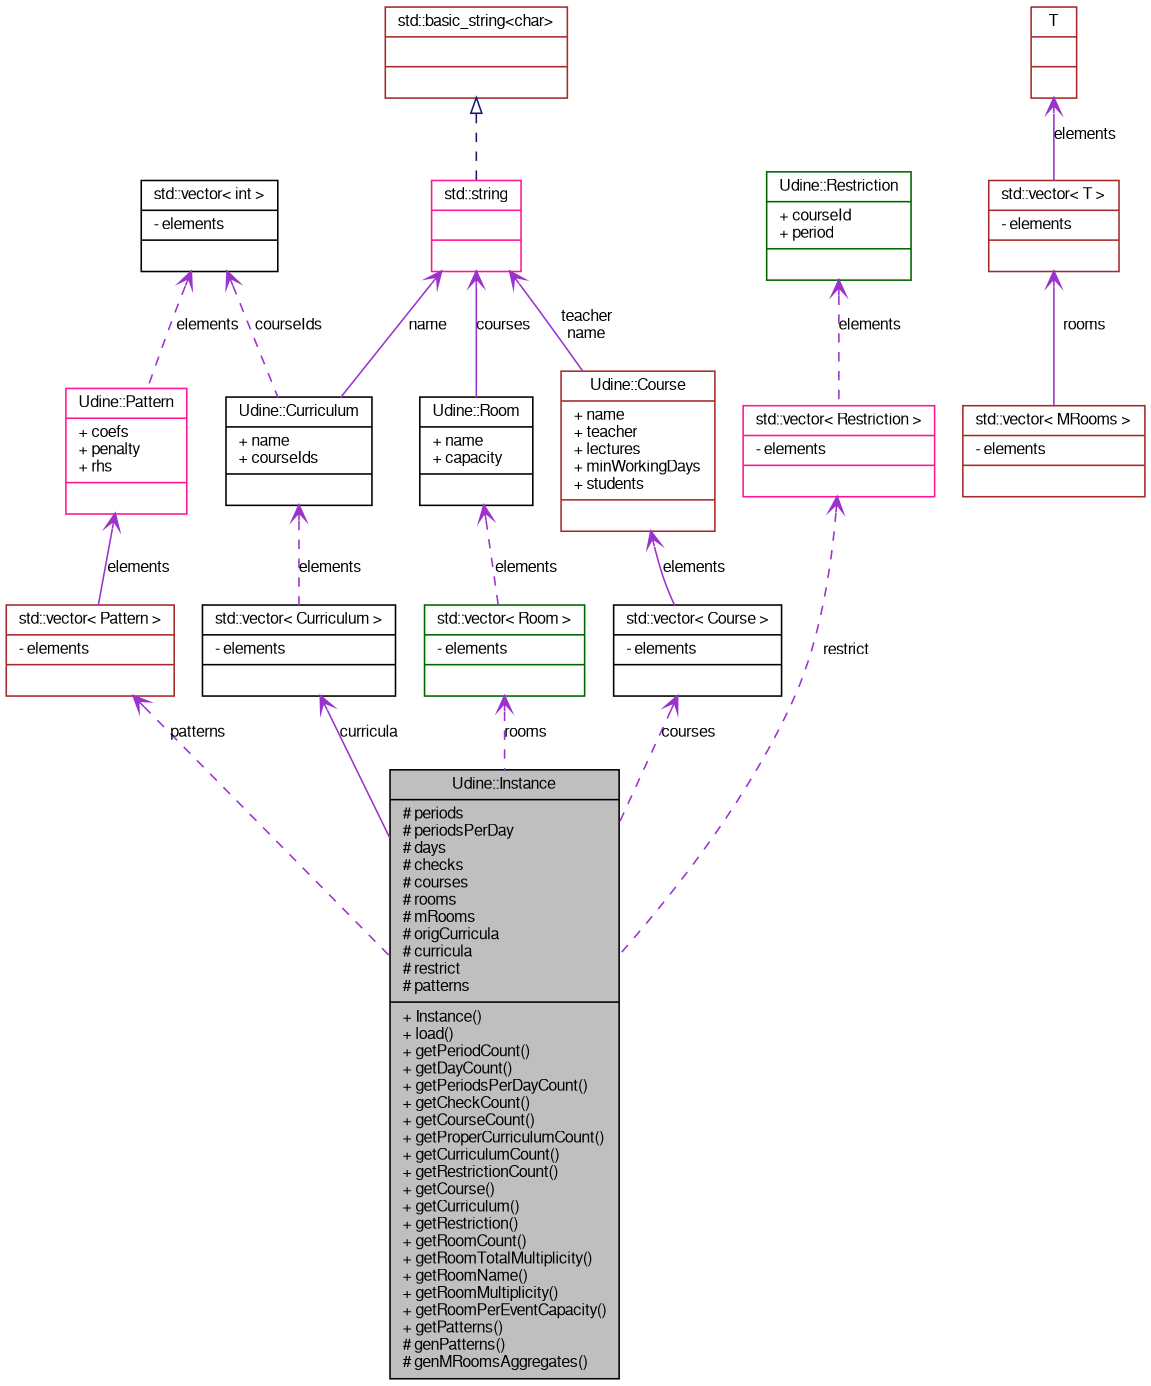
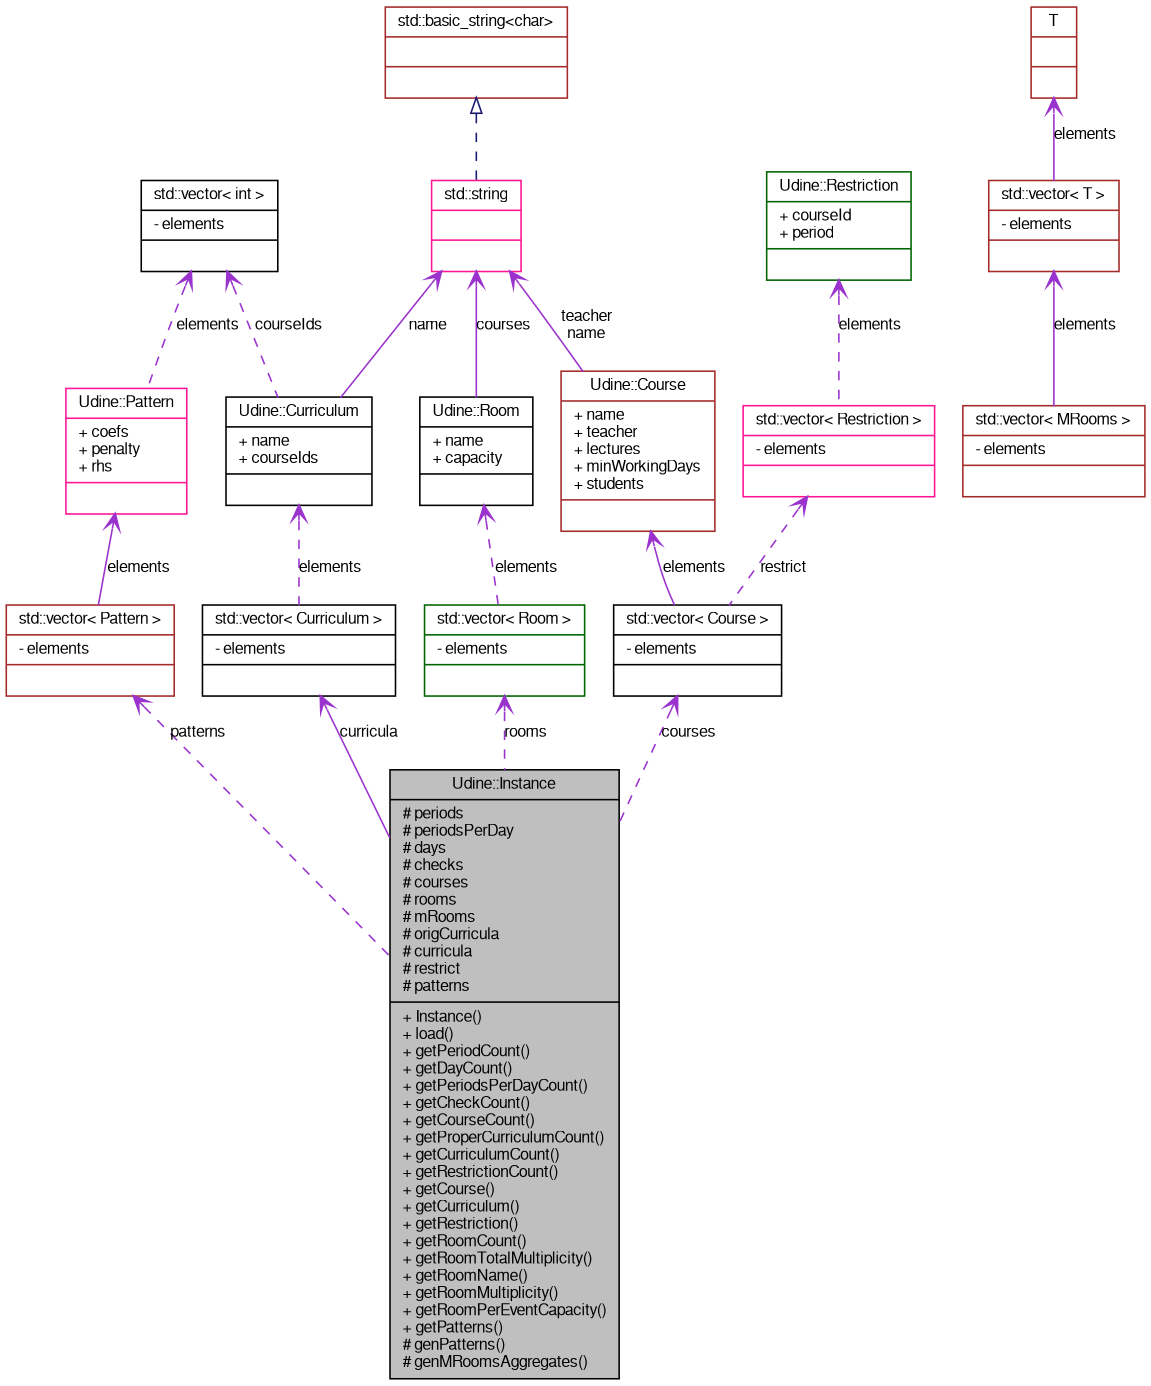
(1085, 326) -> (1085, 326)
(767, 752) -> (763, 557)
